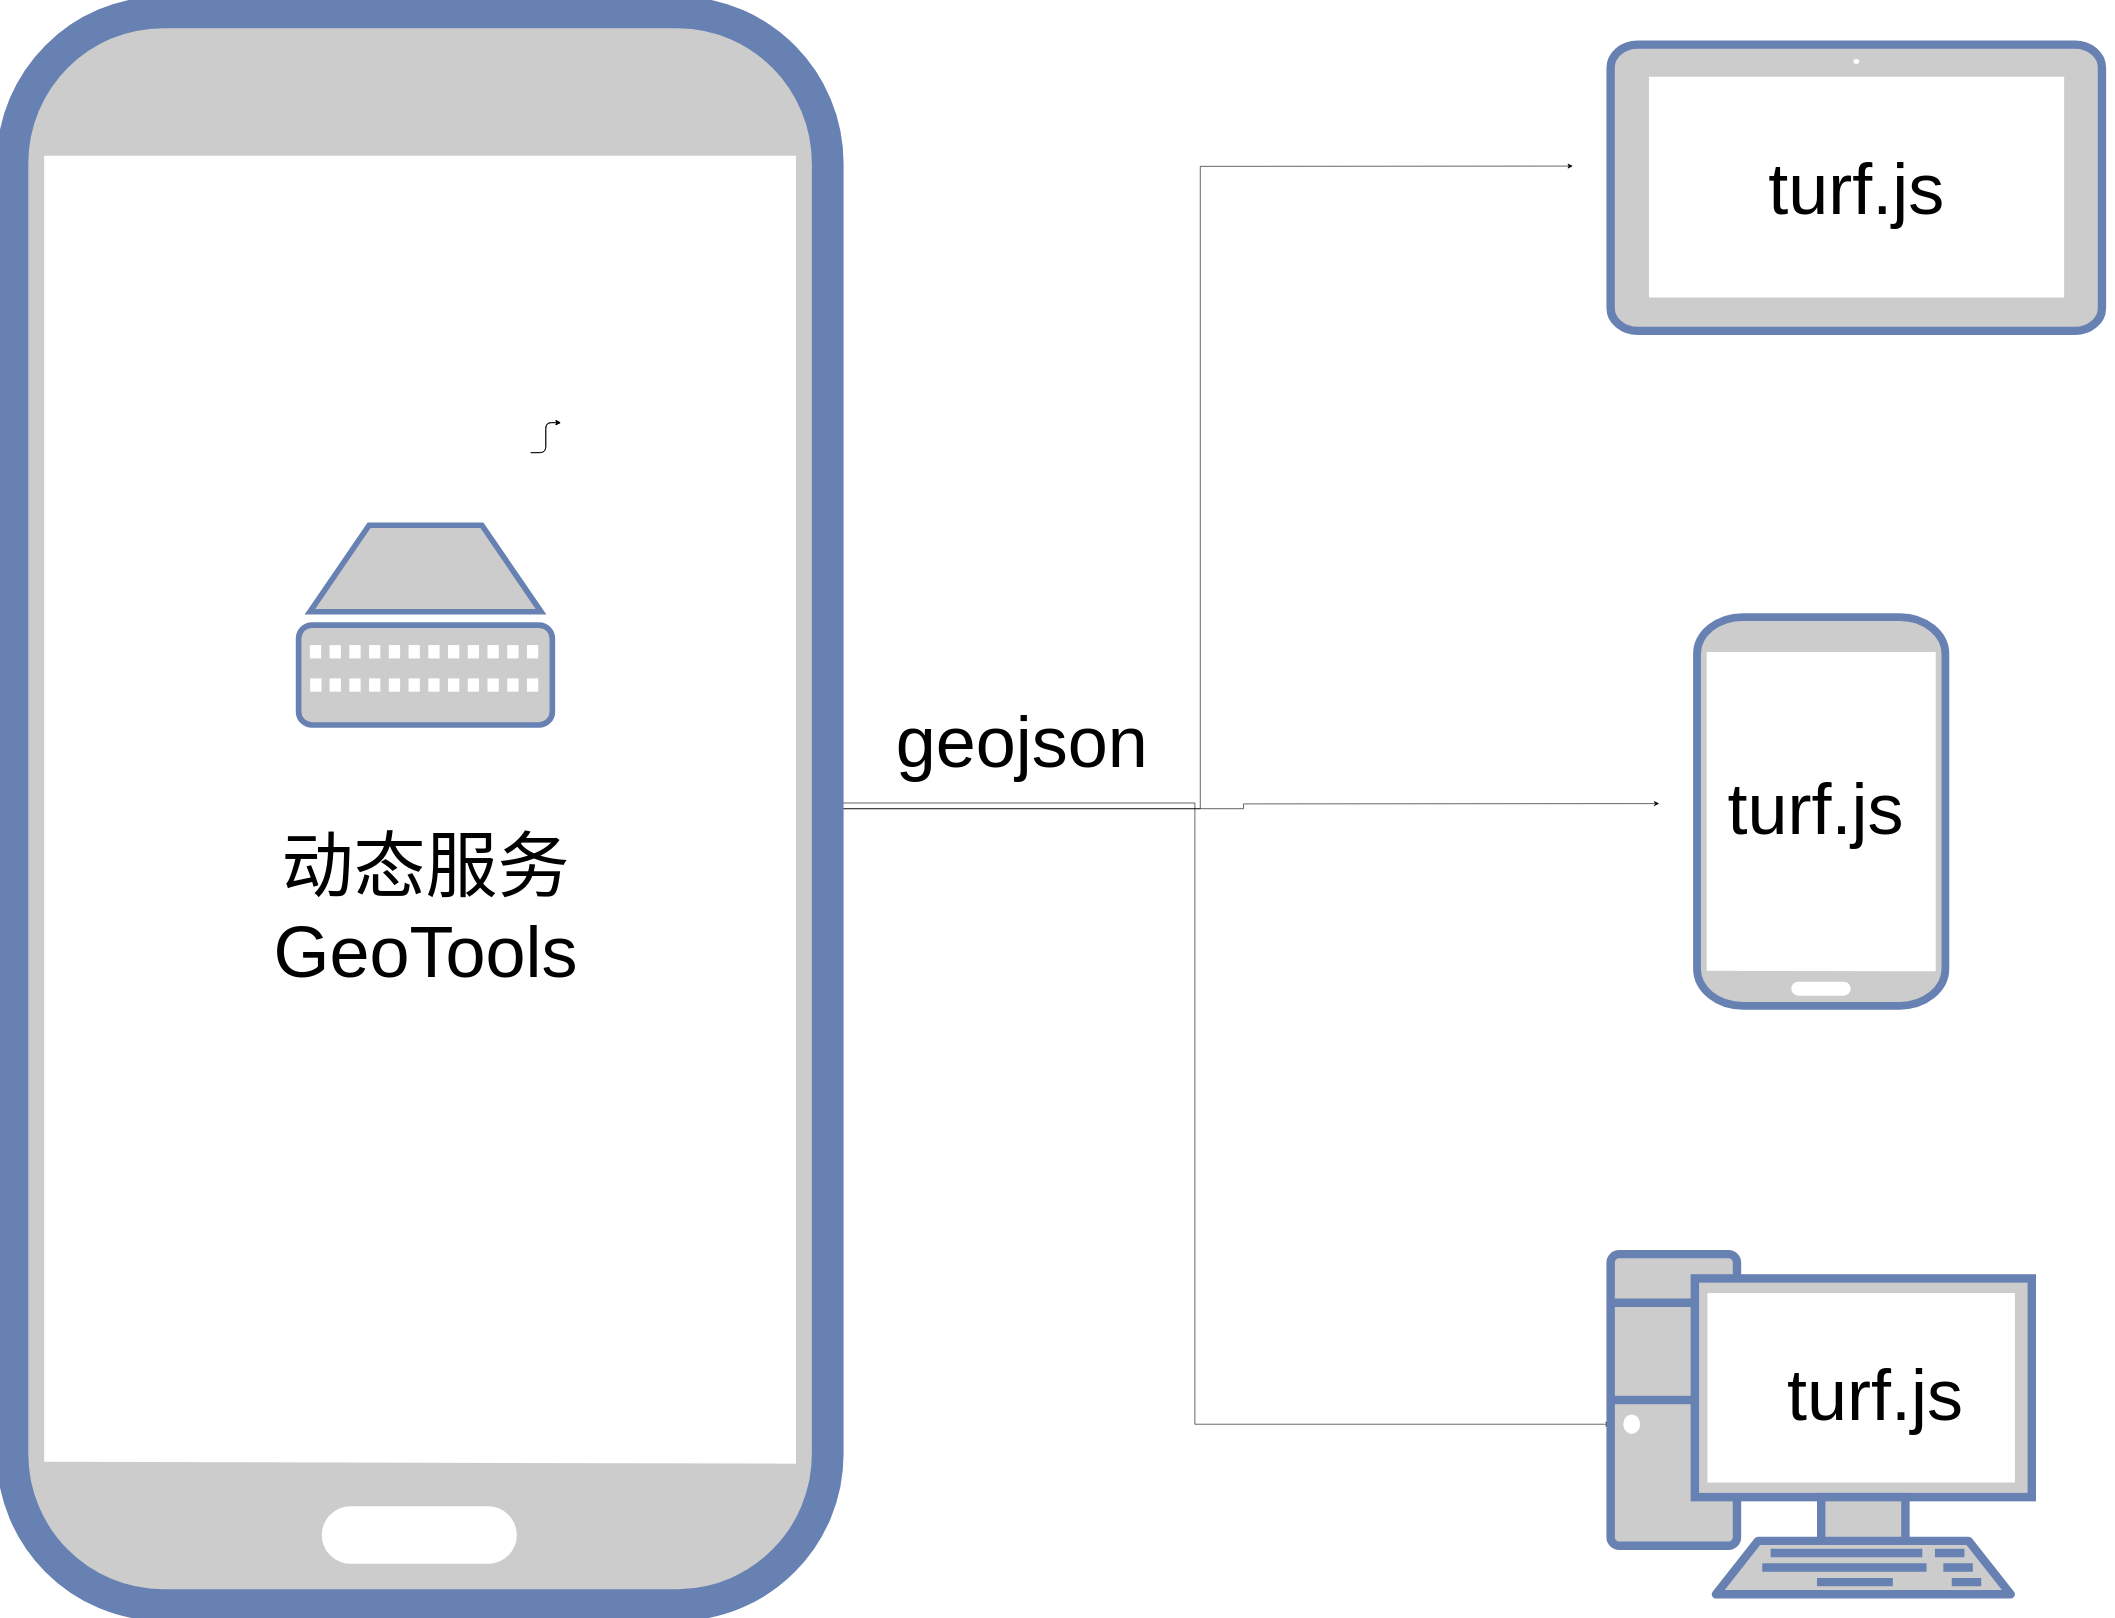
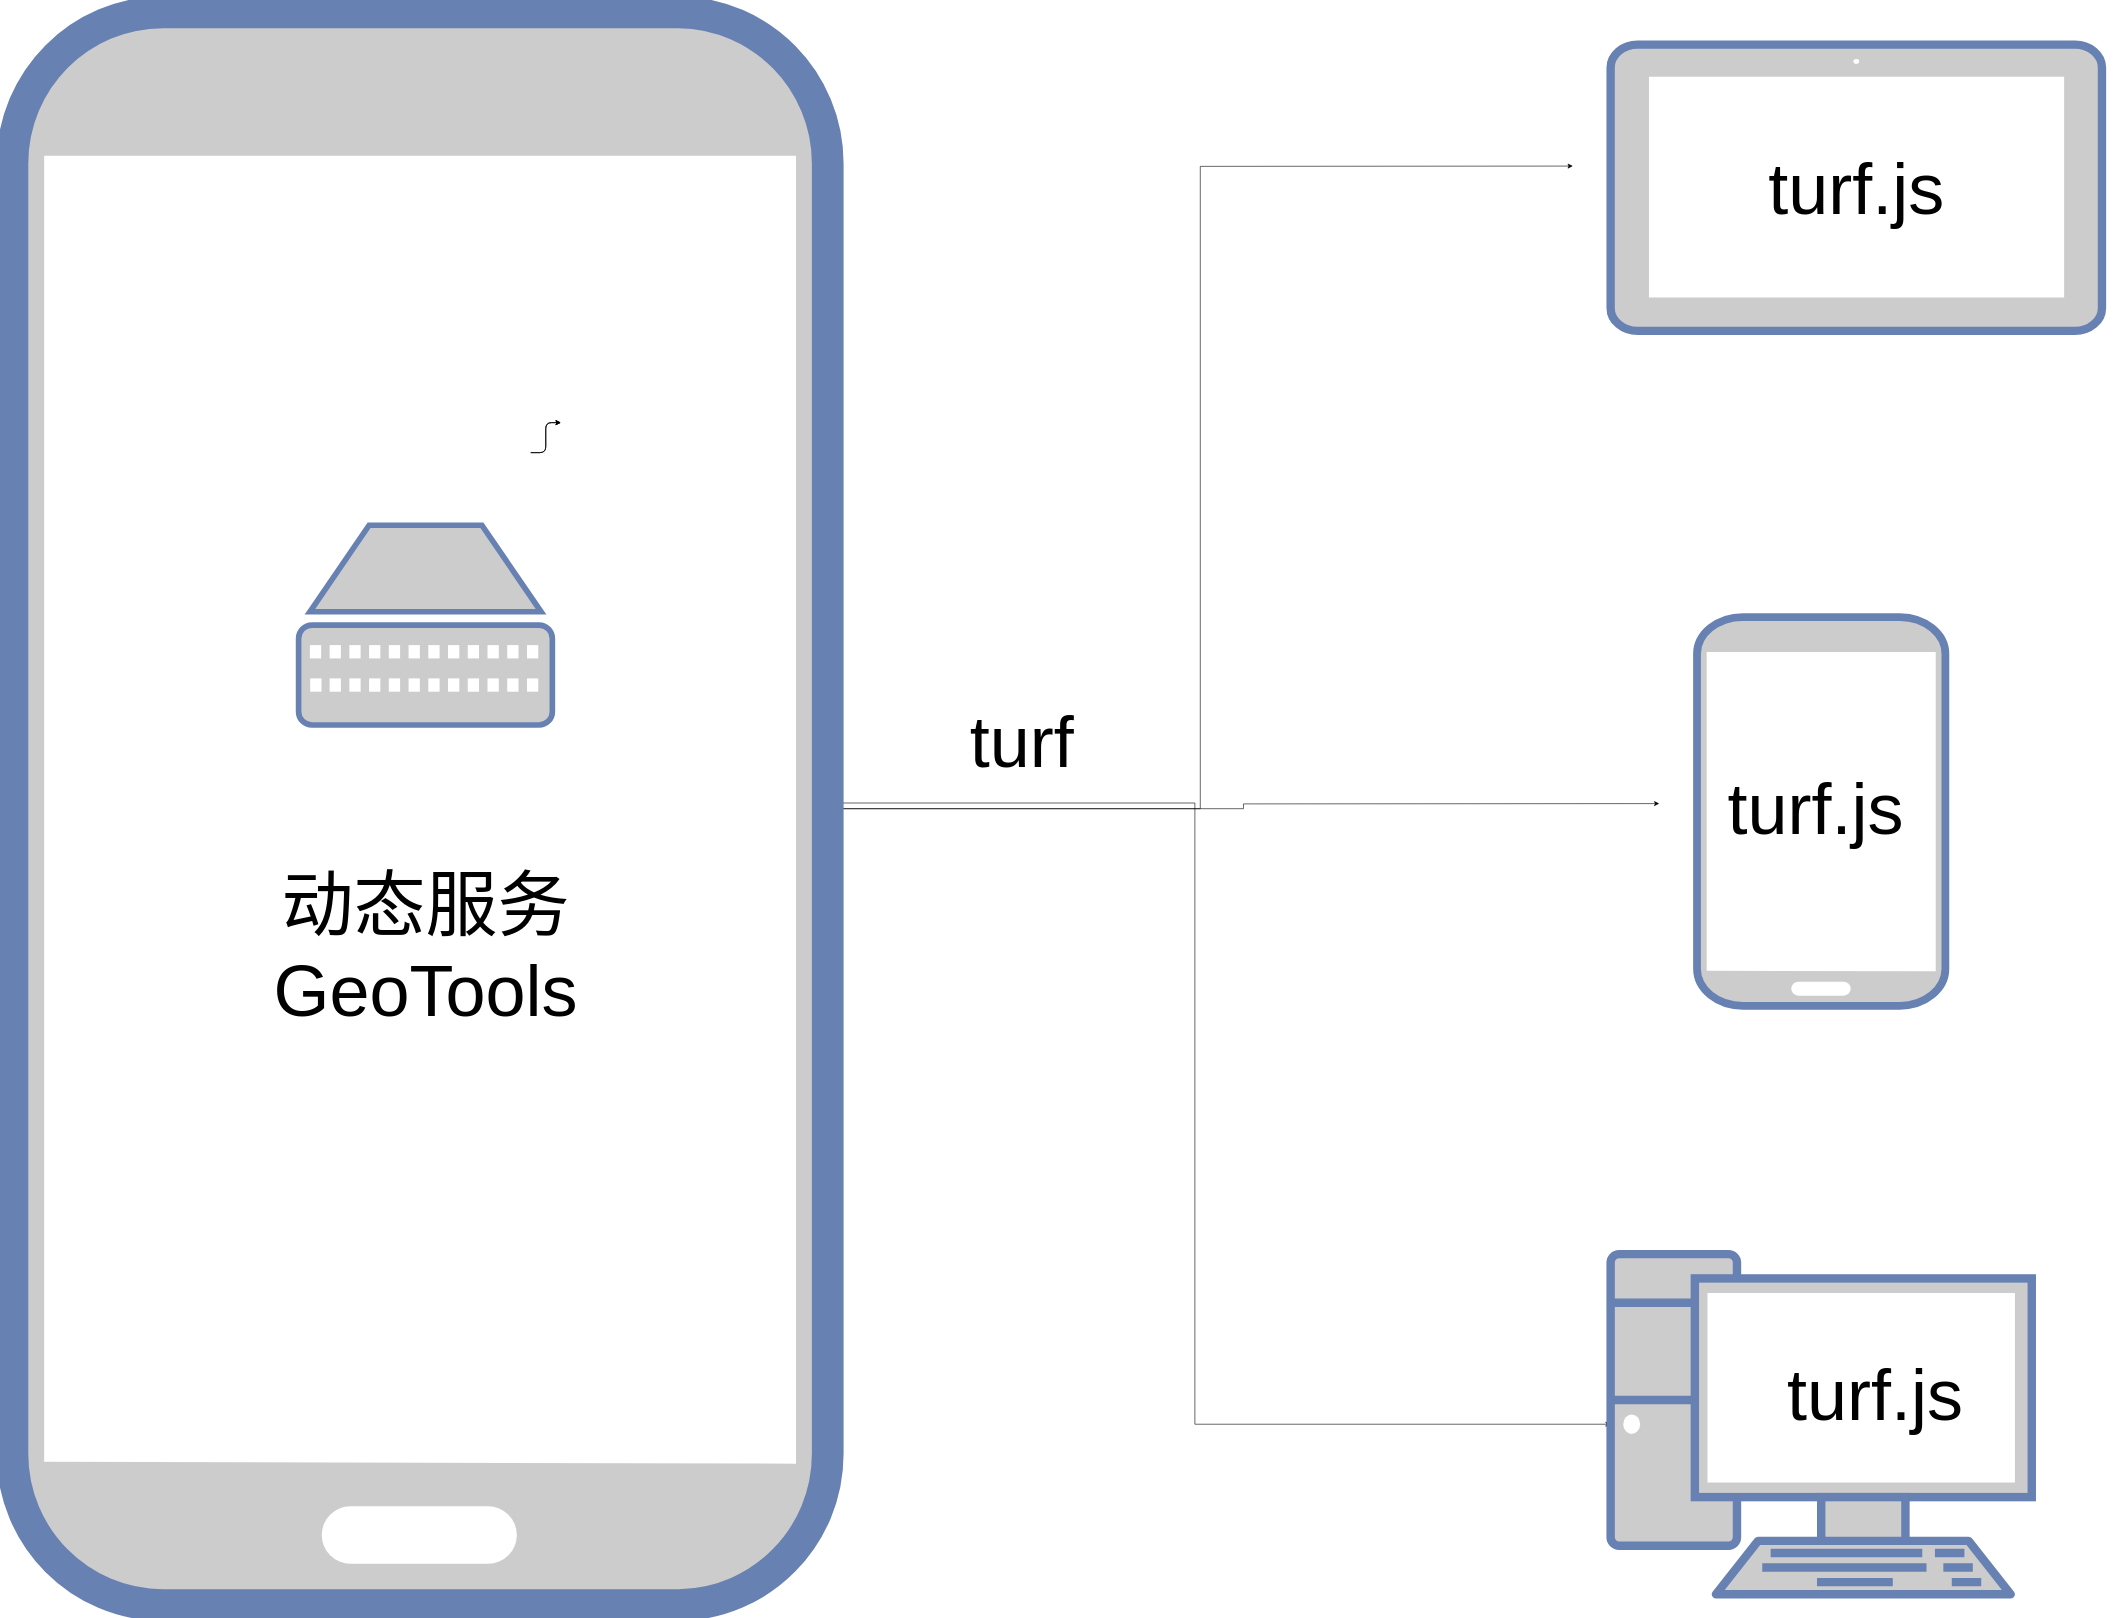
(1022, 741) -> (1022, 741)
(425, 909) -> (425, 948)
